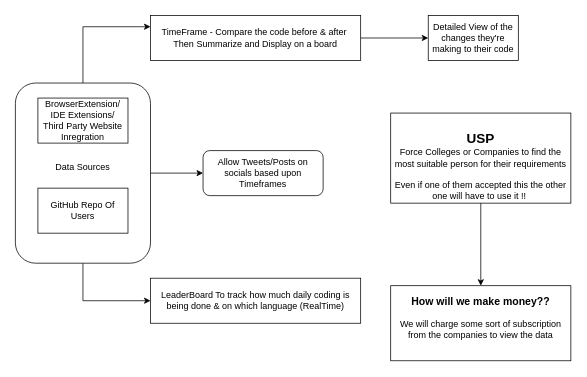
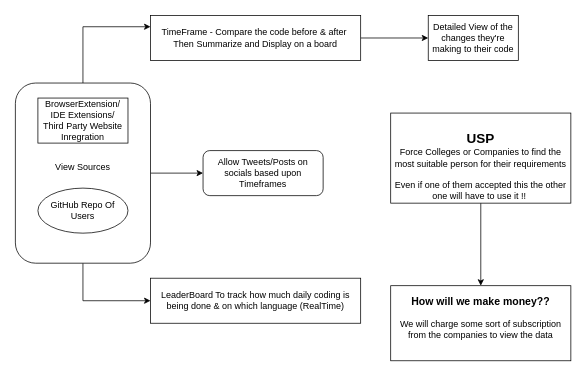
(83, 173) -> (83, 173)
(83, 210) -> (83, 210)
